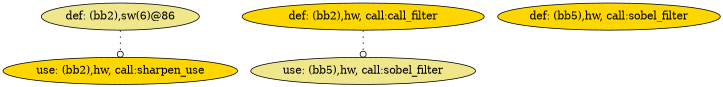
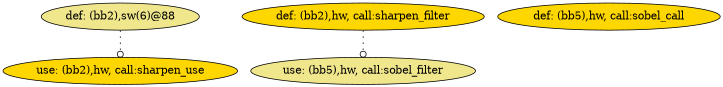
(120, 17) -> (120, 17)
(363, 17) -> (363, 17)
(609, 17) -> (609, 17)
